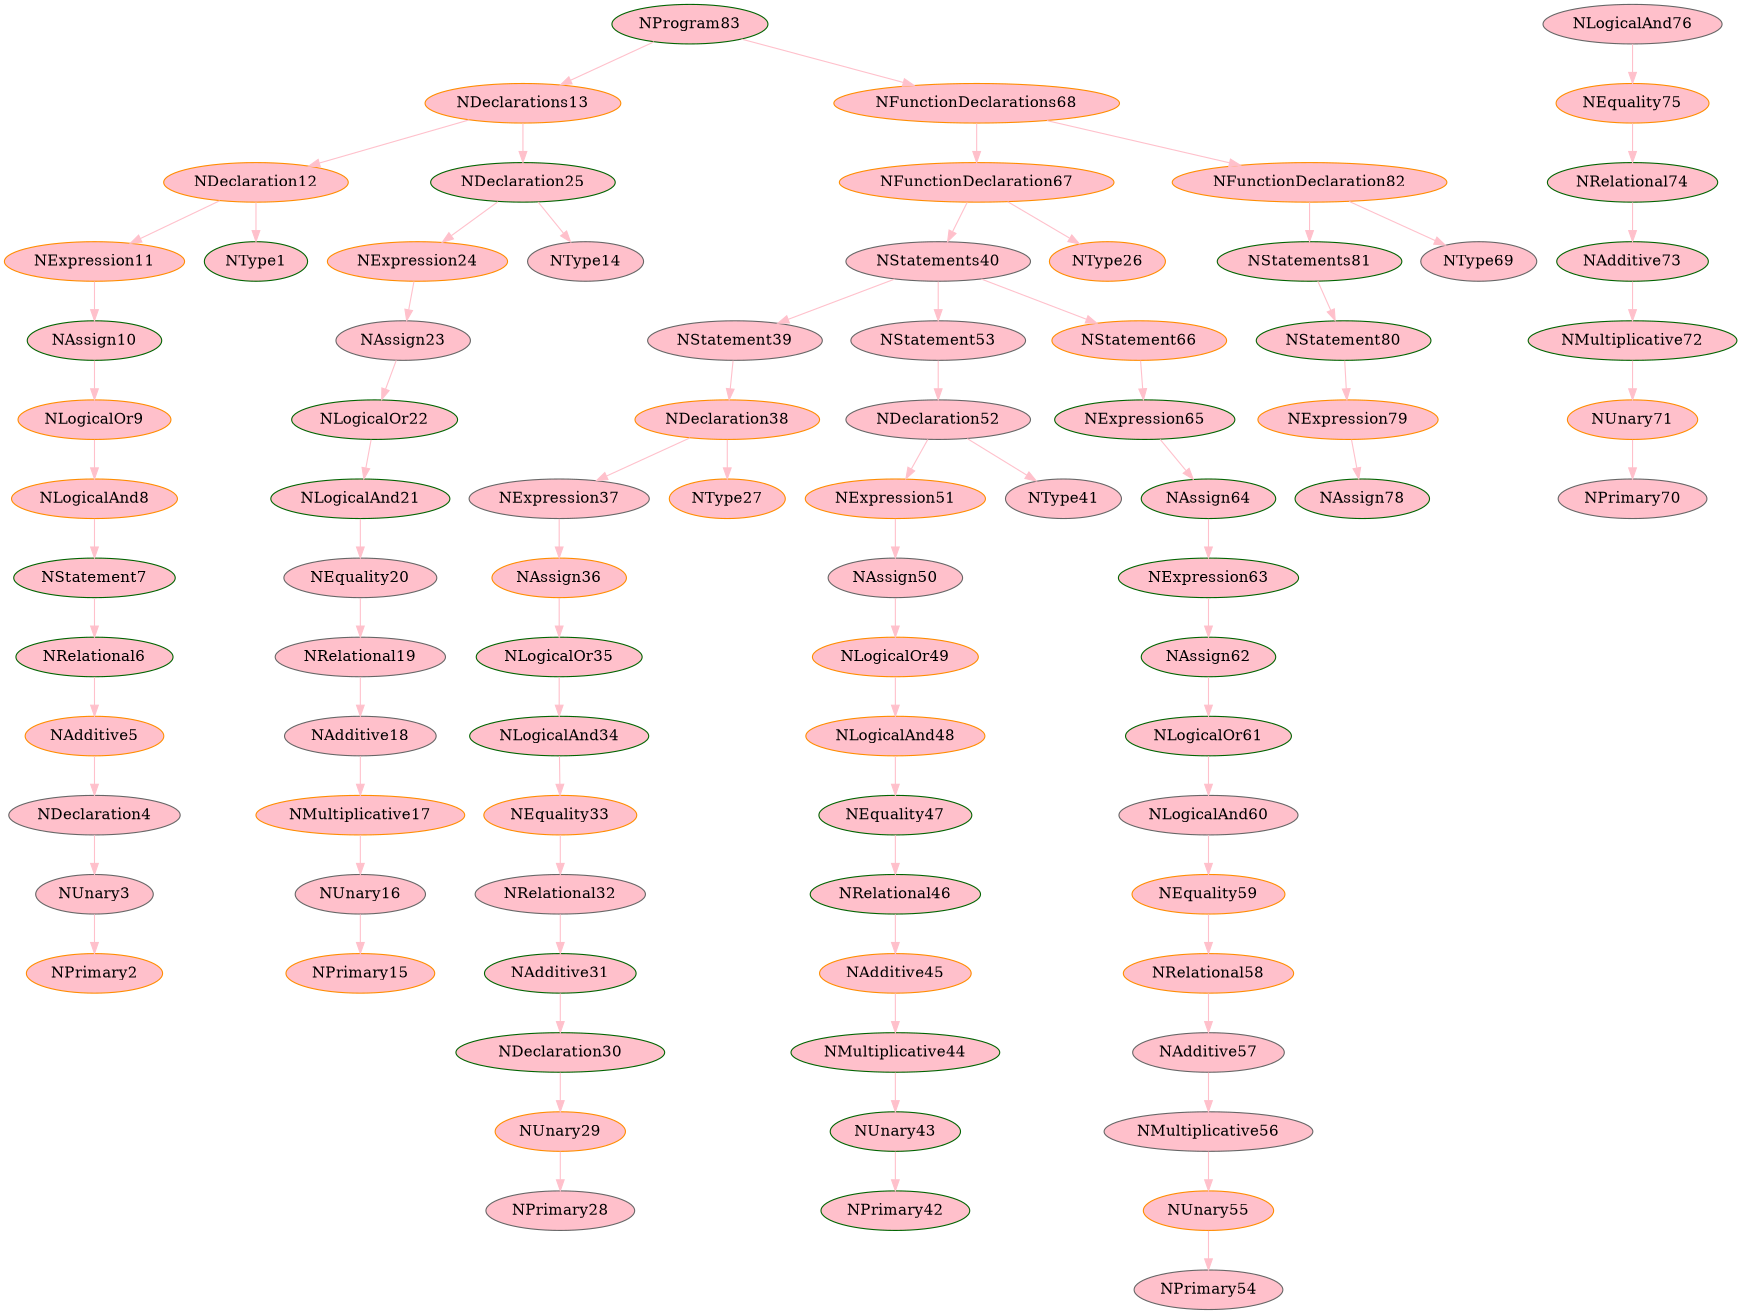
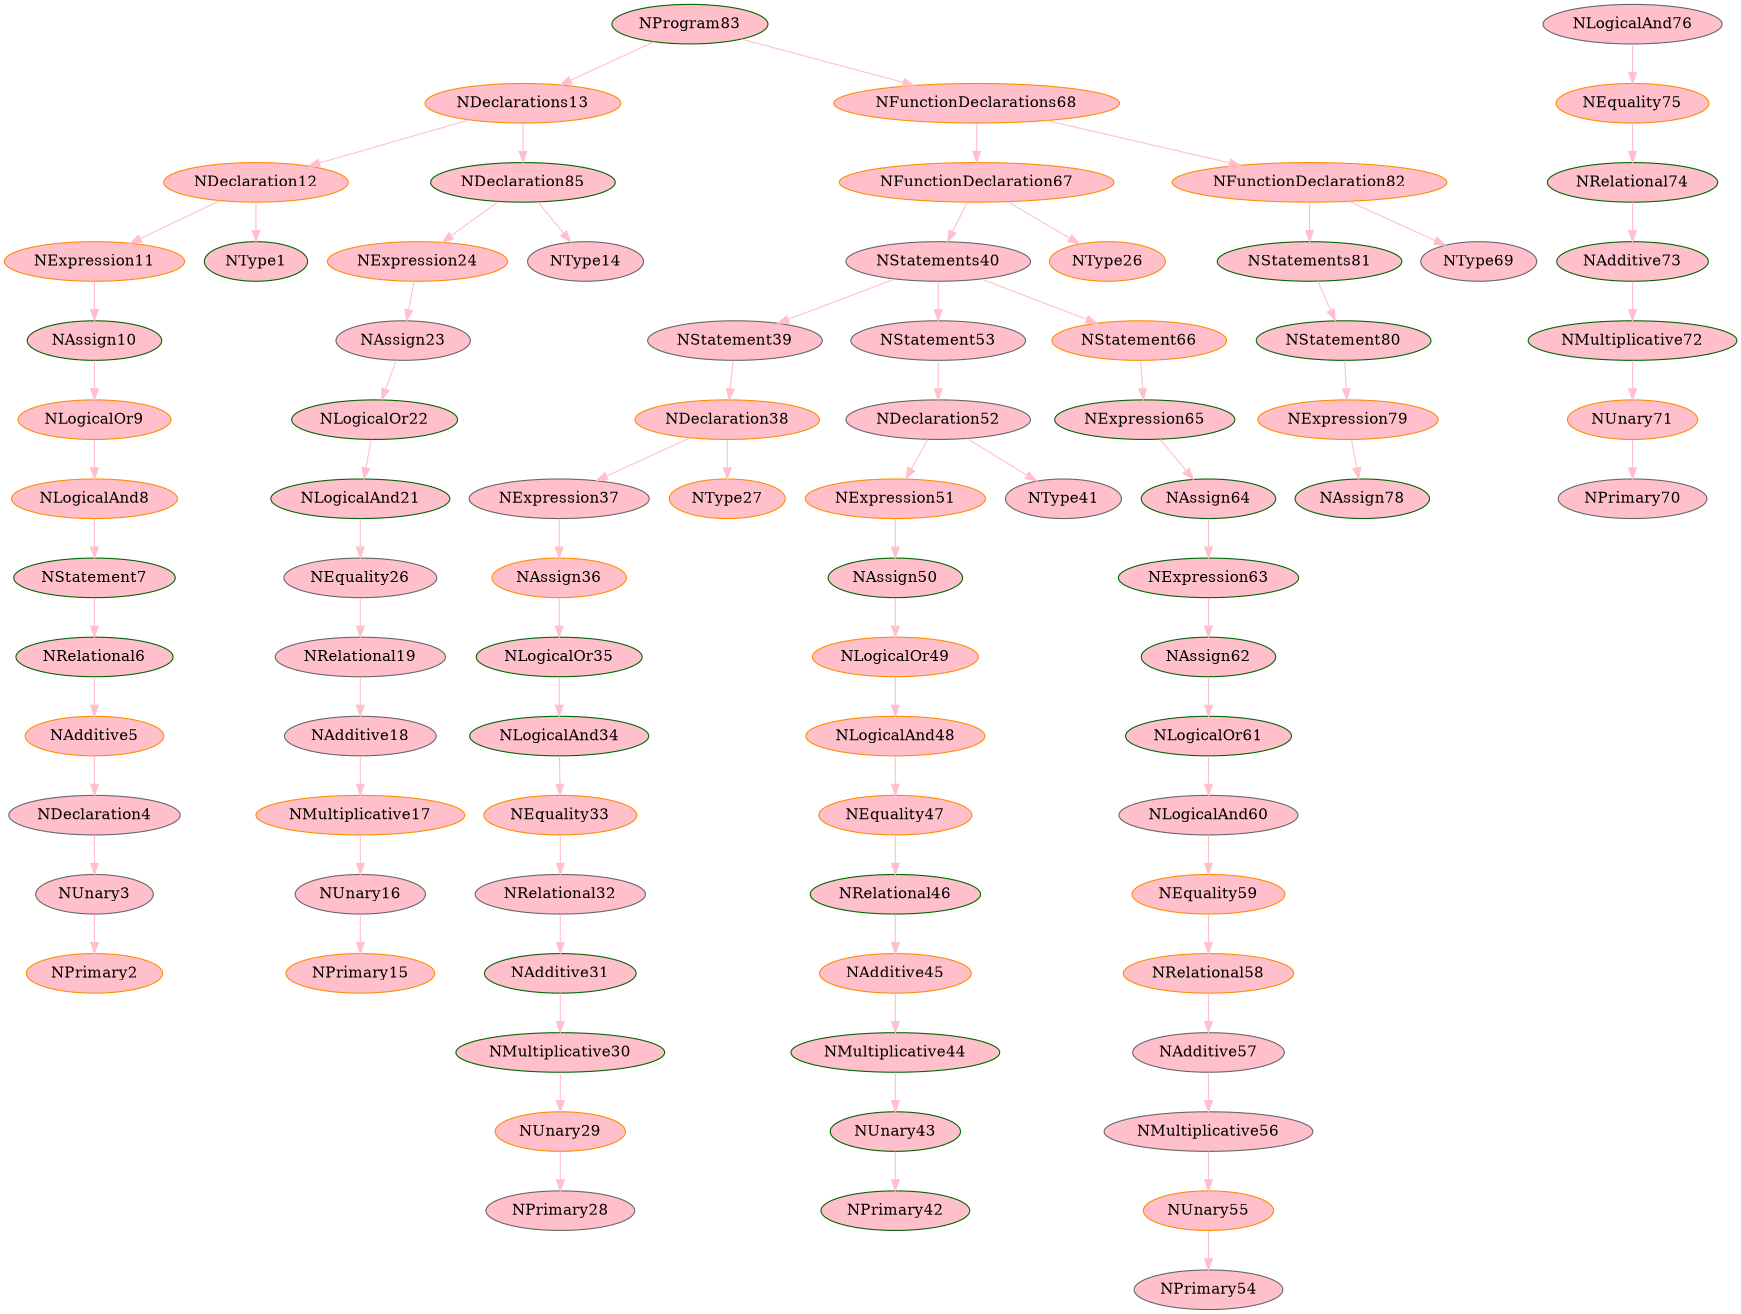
(523, 182) -> (523, 182)
(360, 578) -> (360, 578)
(895, 578) -> (895, 578)
(895, 815) -> (895, 815)
(560, 1052) -> (560, 1052)
